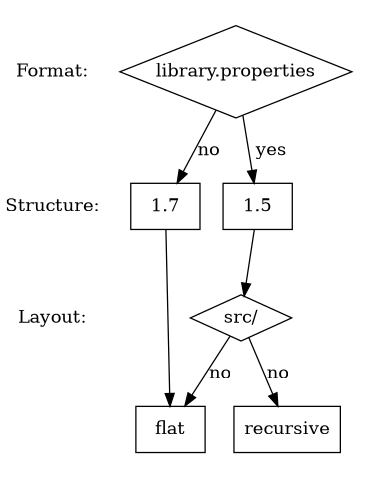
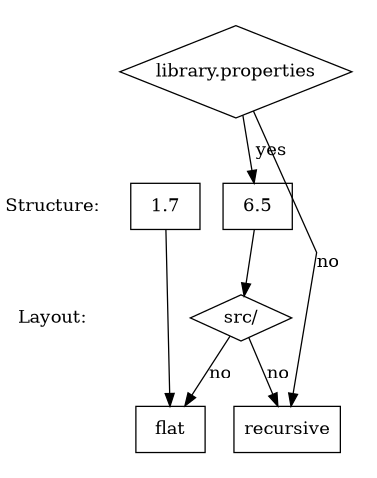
(53, 72) -> none
(200, 141) -> (314, 247)
(258, 206) -> (258, 206)
